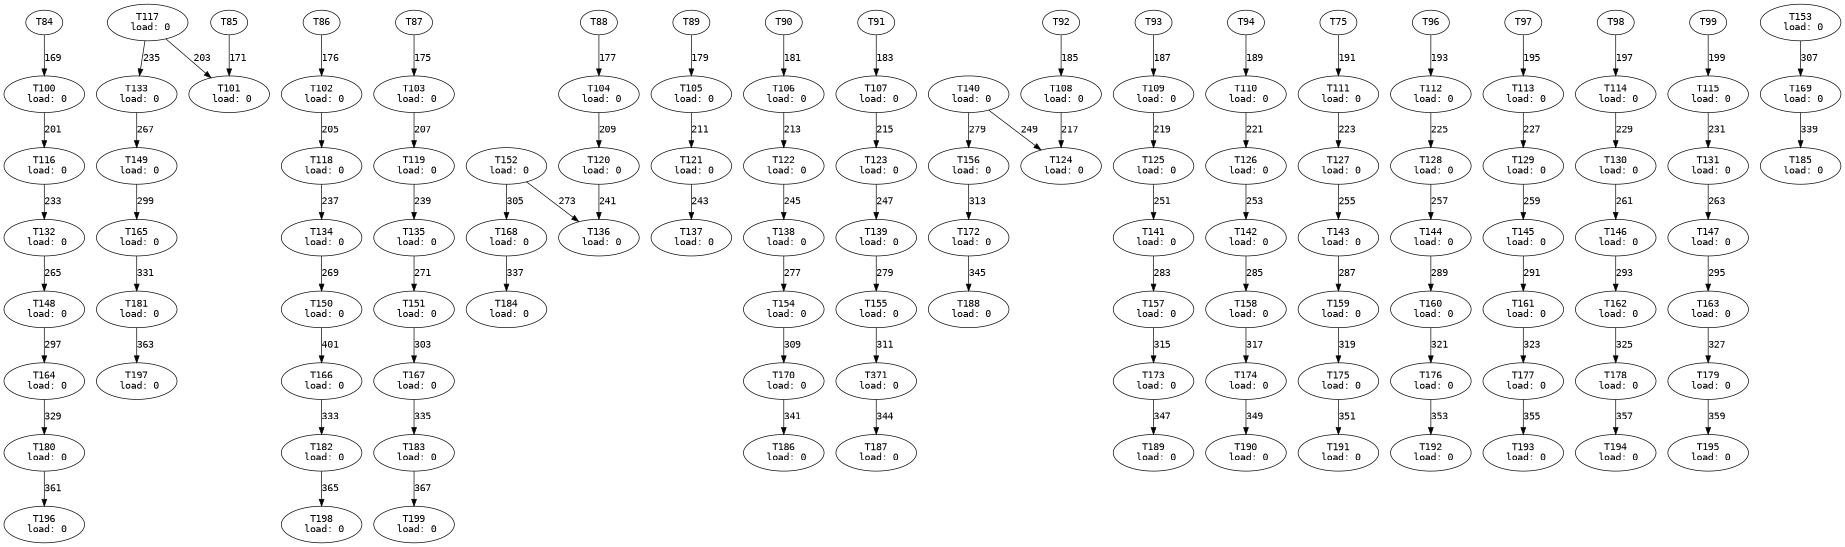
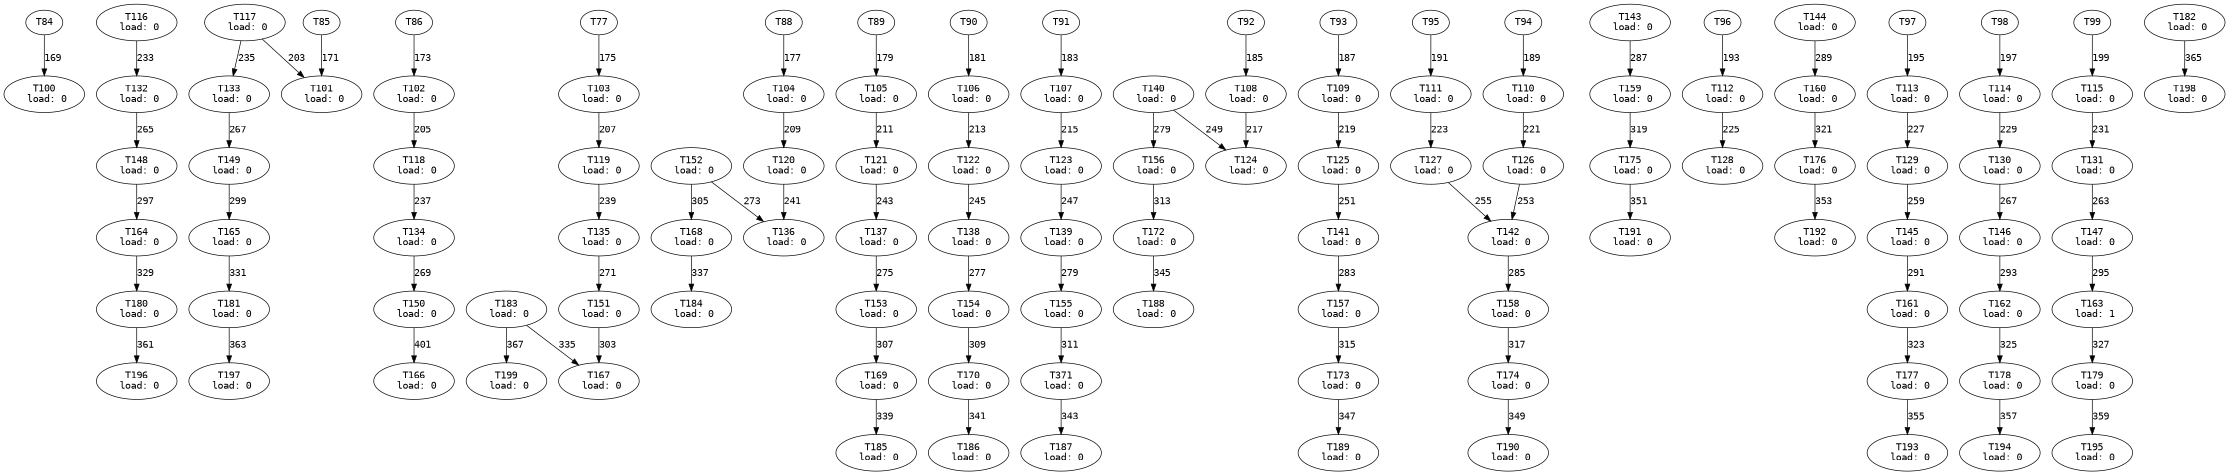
(414, 23) -> (599, 23)
(1338, 23) -> (1431, 23)
(330, 58) -> (423, 58)
(44, 127) -> none
(1338, 198) -> (1467, 199)
(1431, 198) -> none
(1624, 202) -> (2008, 202)
none -> (876, 270)
(1708, 309) -> (2092, 309)
(322, 413) -> none
(414, 413) -> (550, 343)
(885, 417) -> (1070, 417)
